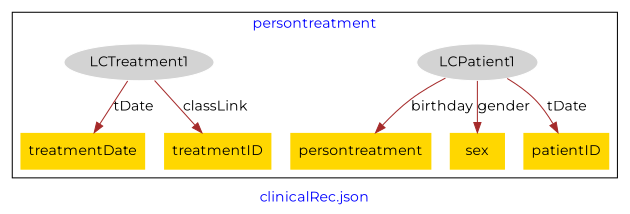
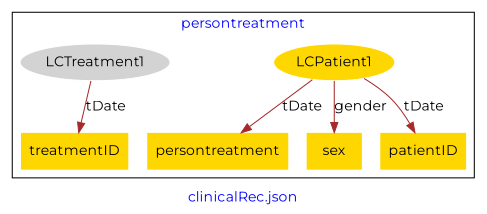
(477, 62) -> (334, 62)
(216, 107) -> (106, 107)
(442, 107) -> (303, 107)
(83, 151) -> none
